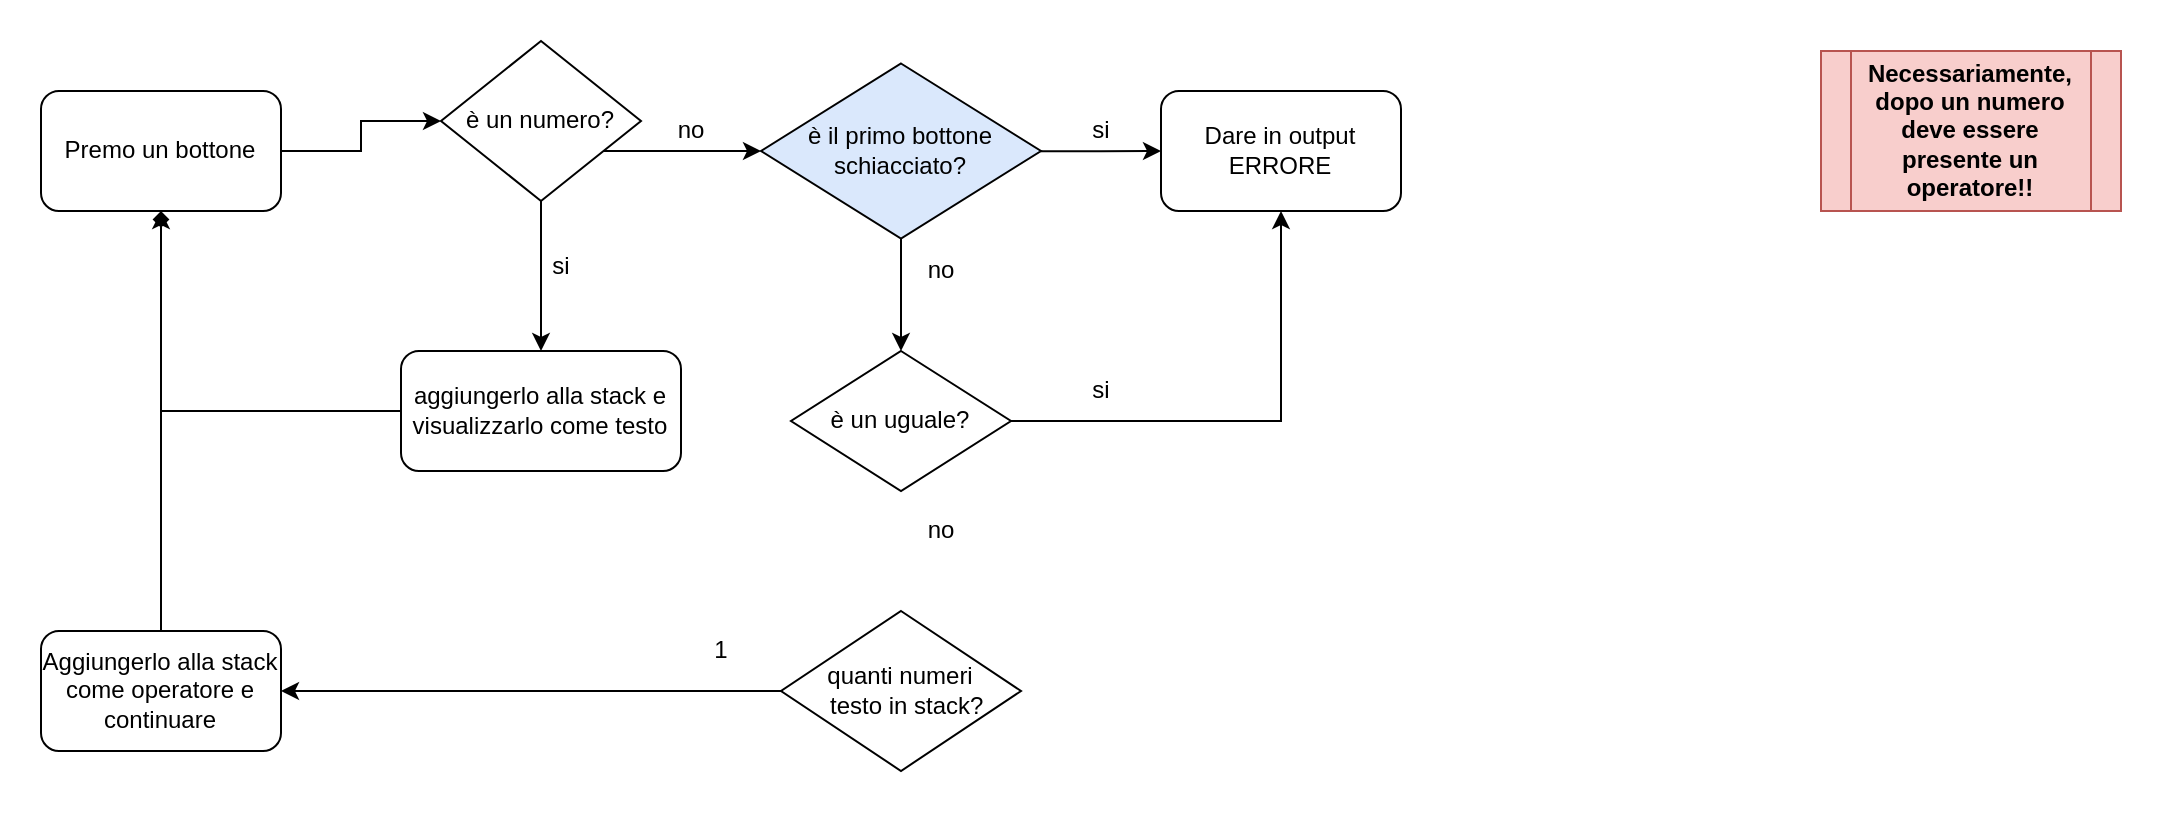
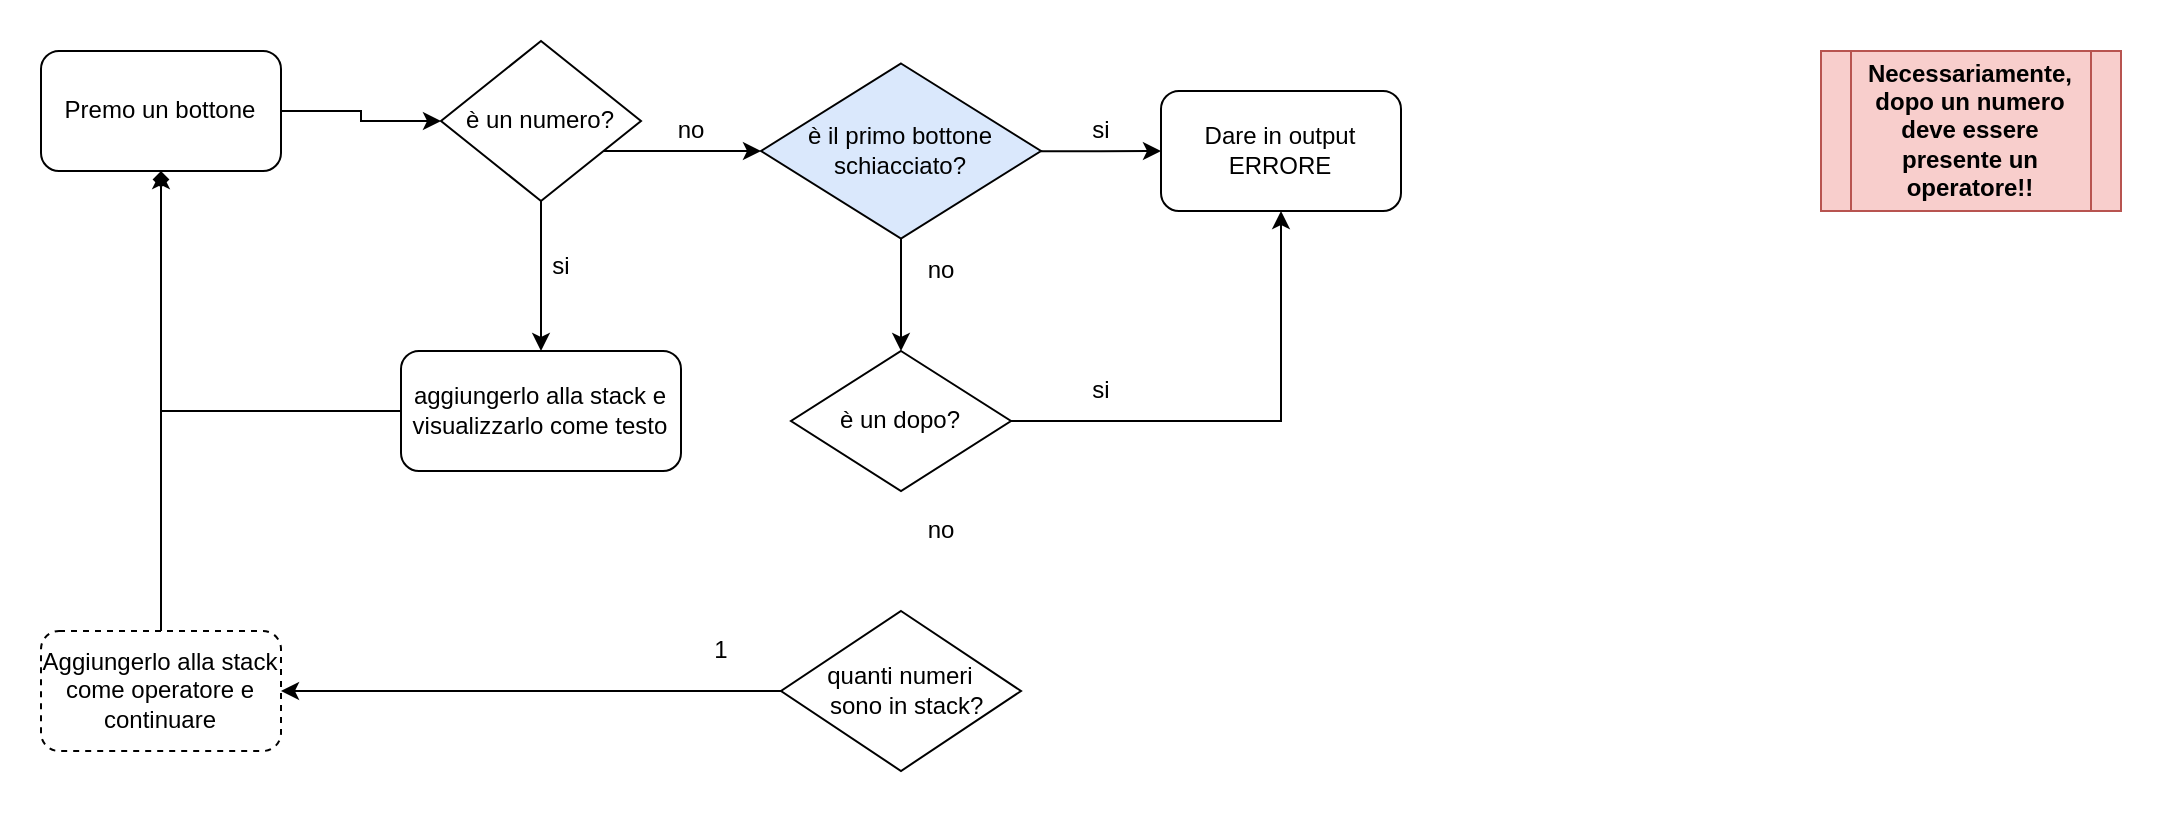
(161, 151) -> (161, 111)
(901, 421) -> (901, 421)
(161, 691) -> (161, 691)
(901, 691) -> (901, 691)
